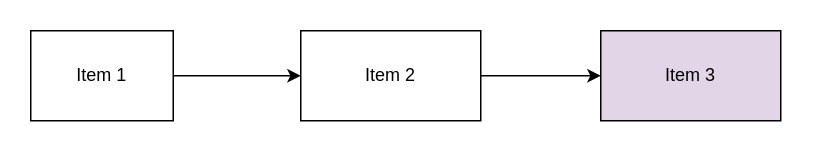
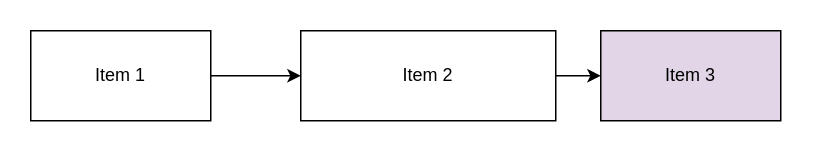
(102, 76) -> (121, 76)
(391, 76) -> (428, 76)
